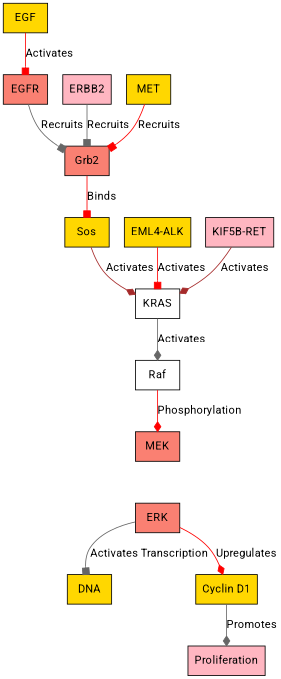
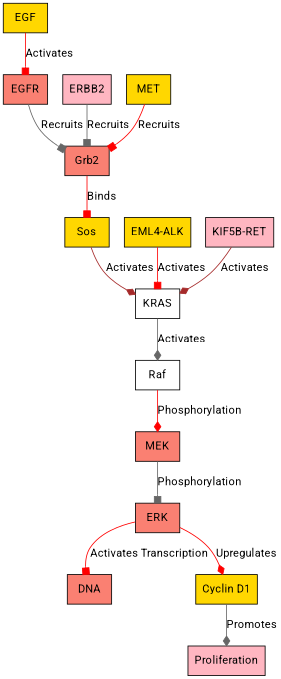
none -> (158, 478)
(102, 536) -> (102, 536)
(89, 589) -> (89, 589)
